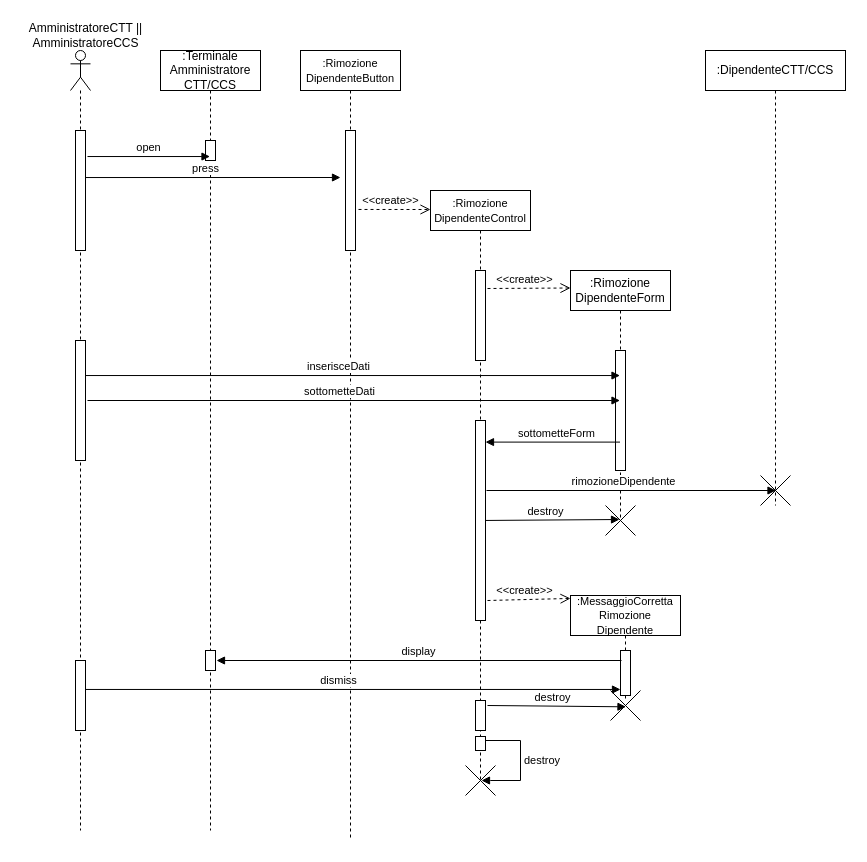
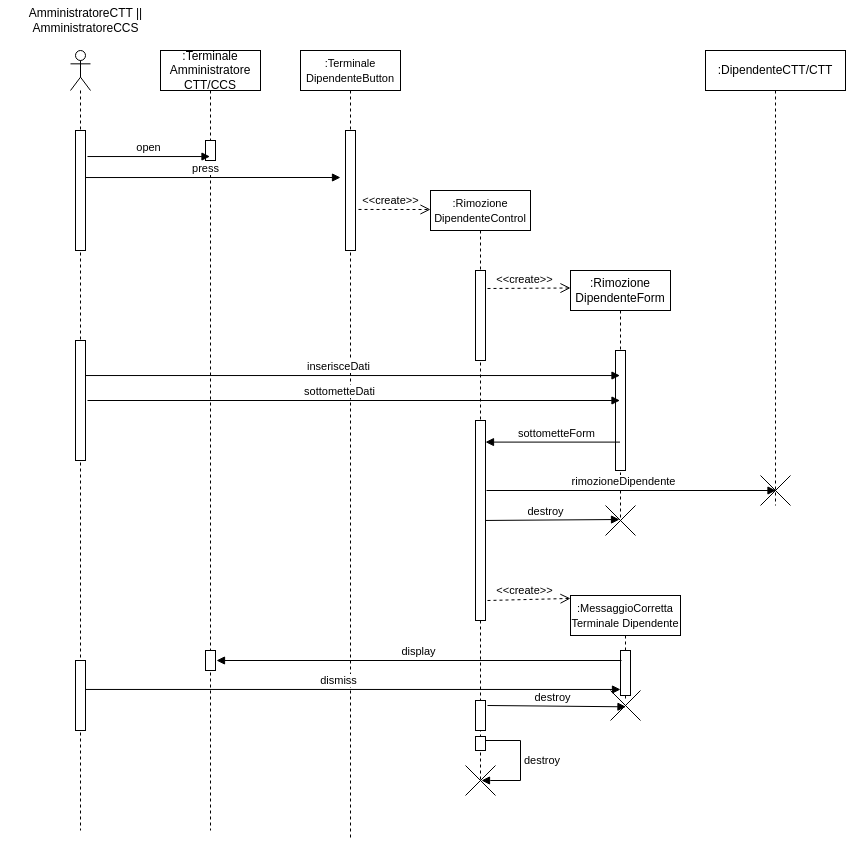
(86, 36) -> (86, 21)
(351, 71) -> (351, 71)
(776, 71) -> (776, 71)
(626, 616) -> (626, 616)
